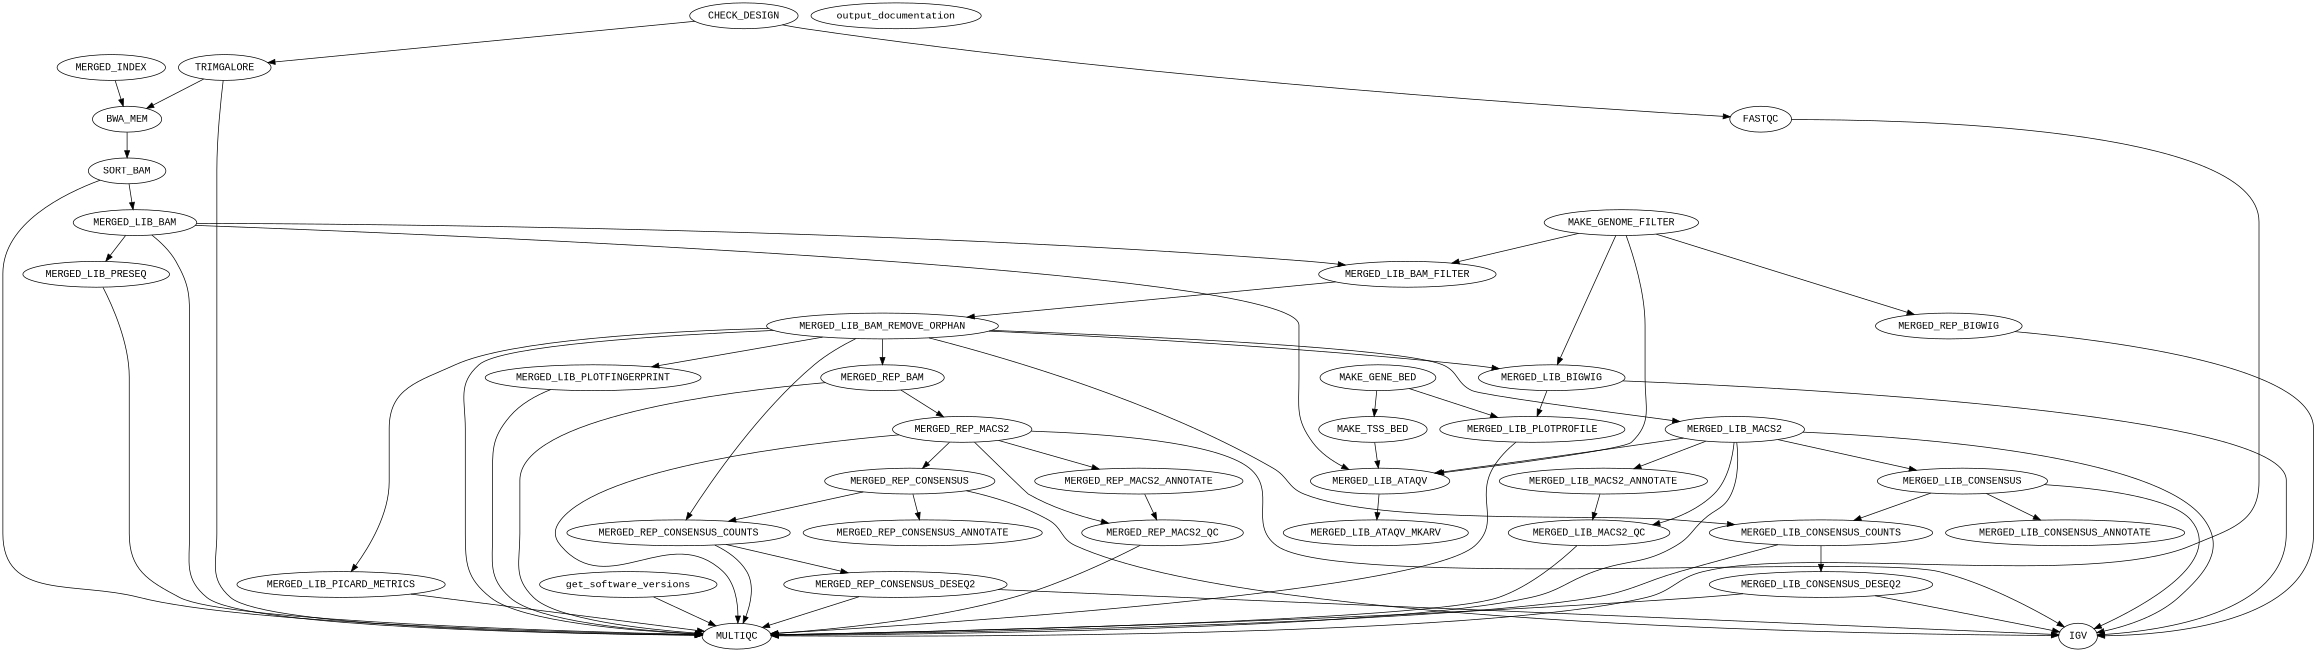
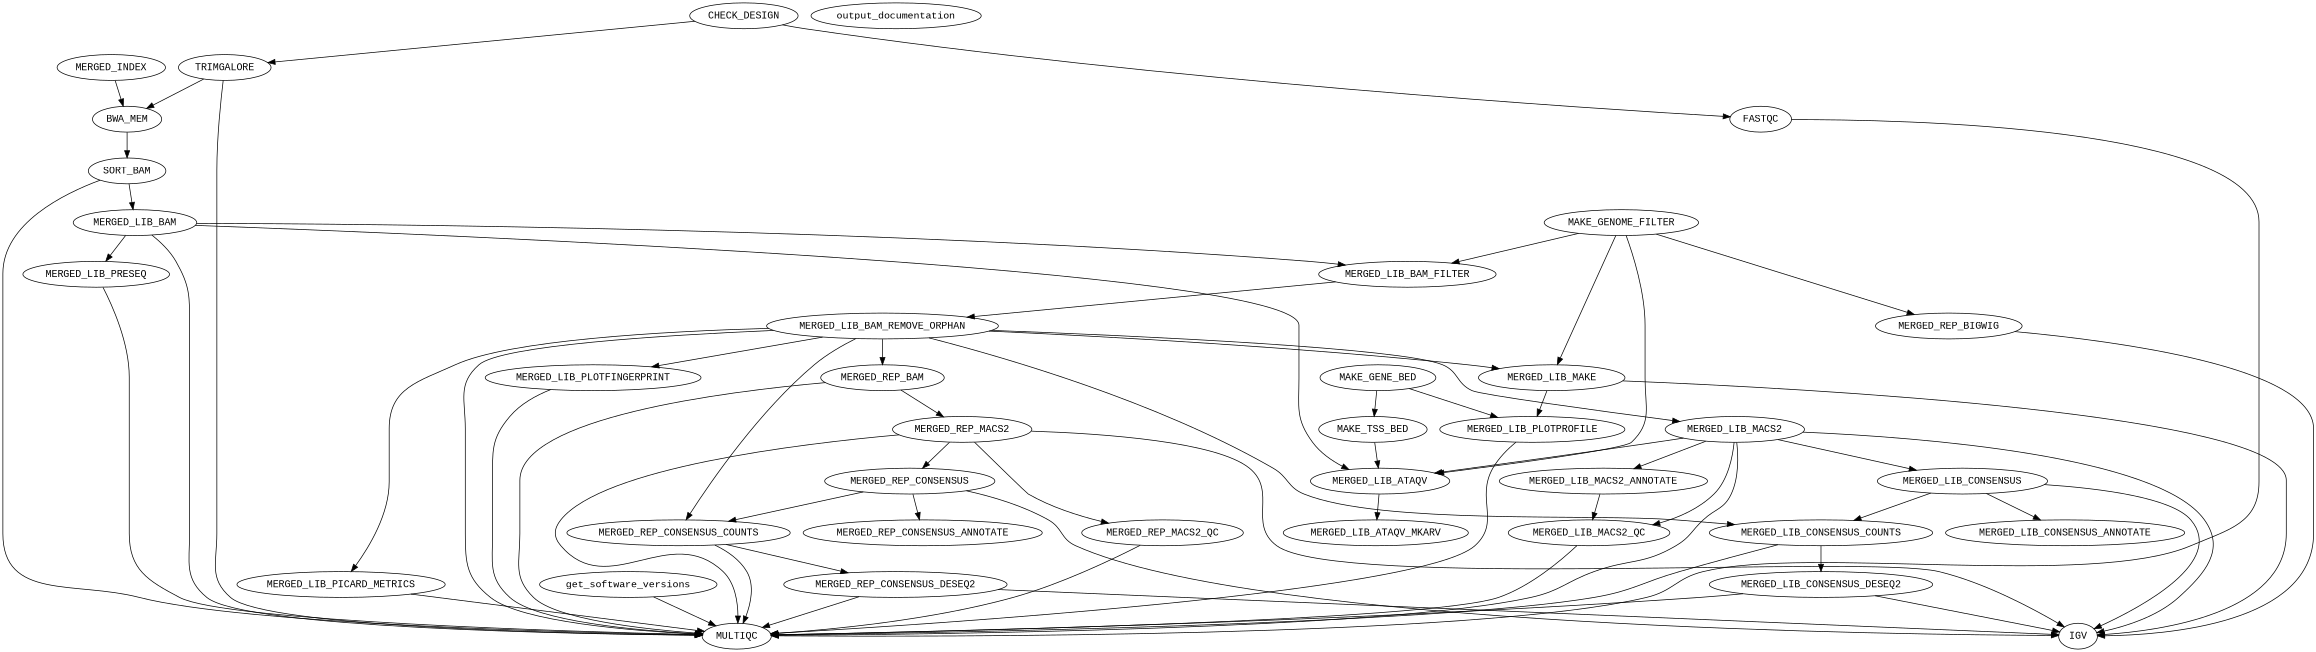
(1552, 378) -> (1552, 378)
(1139, 481) -> none
